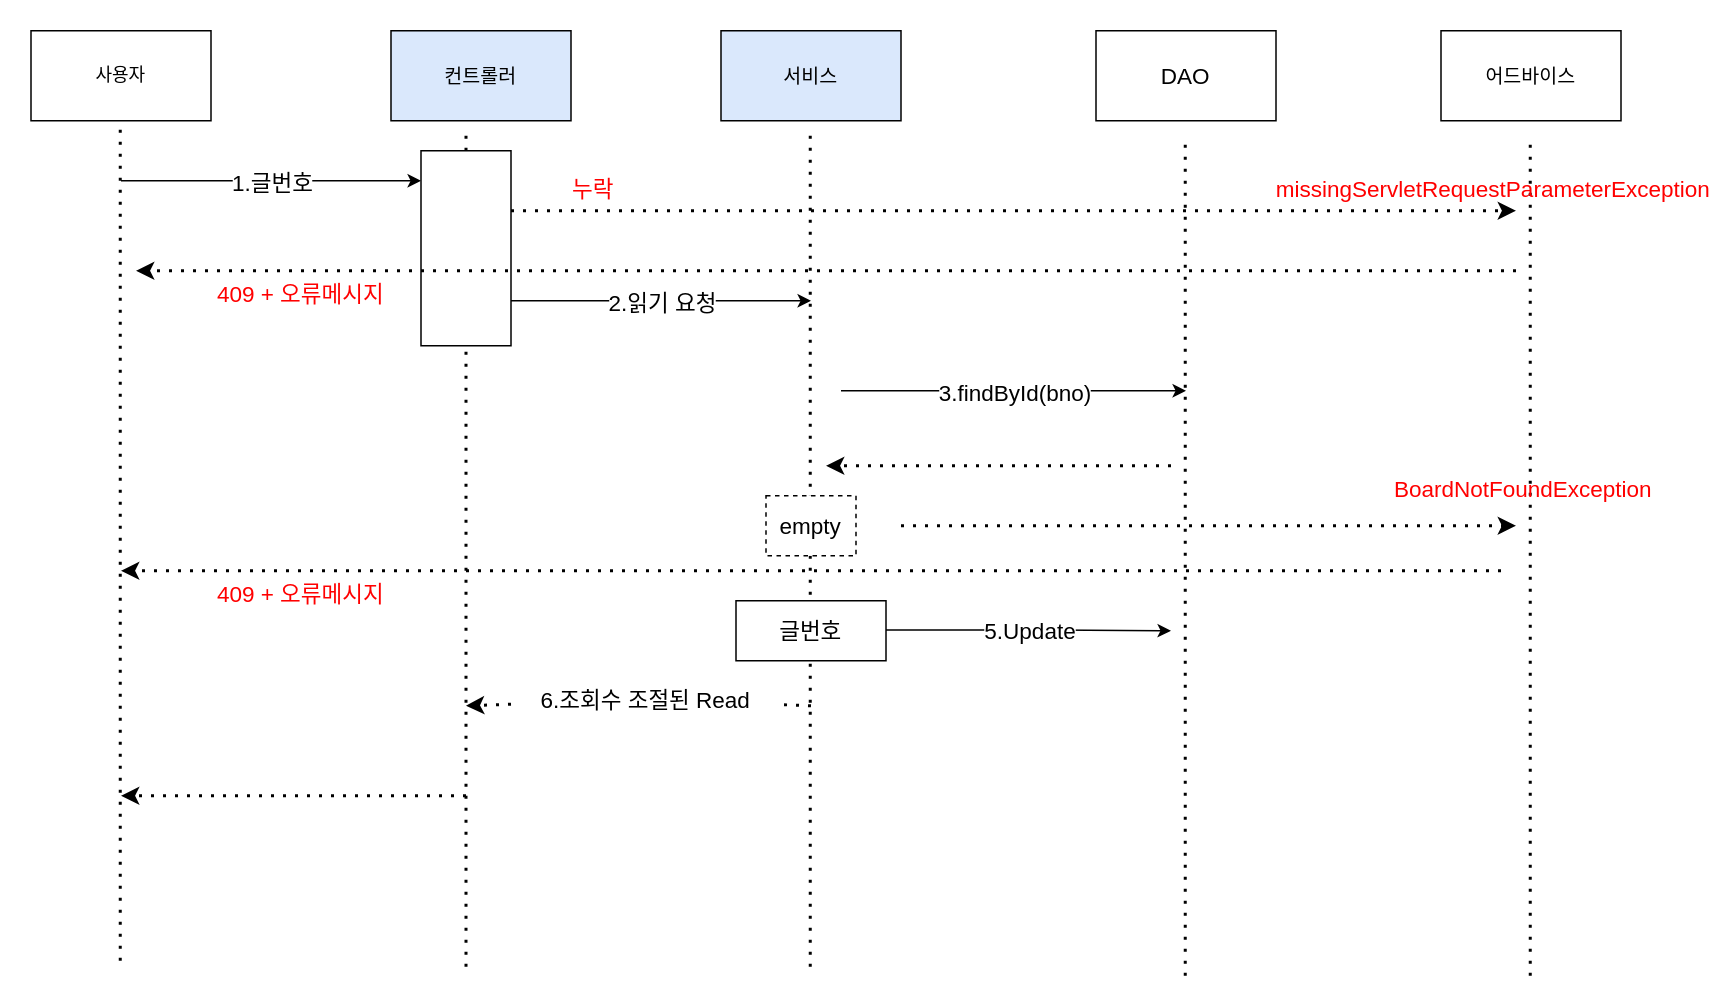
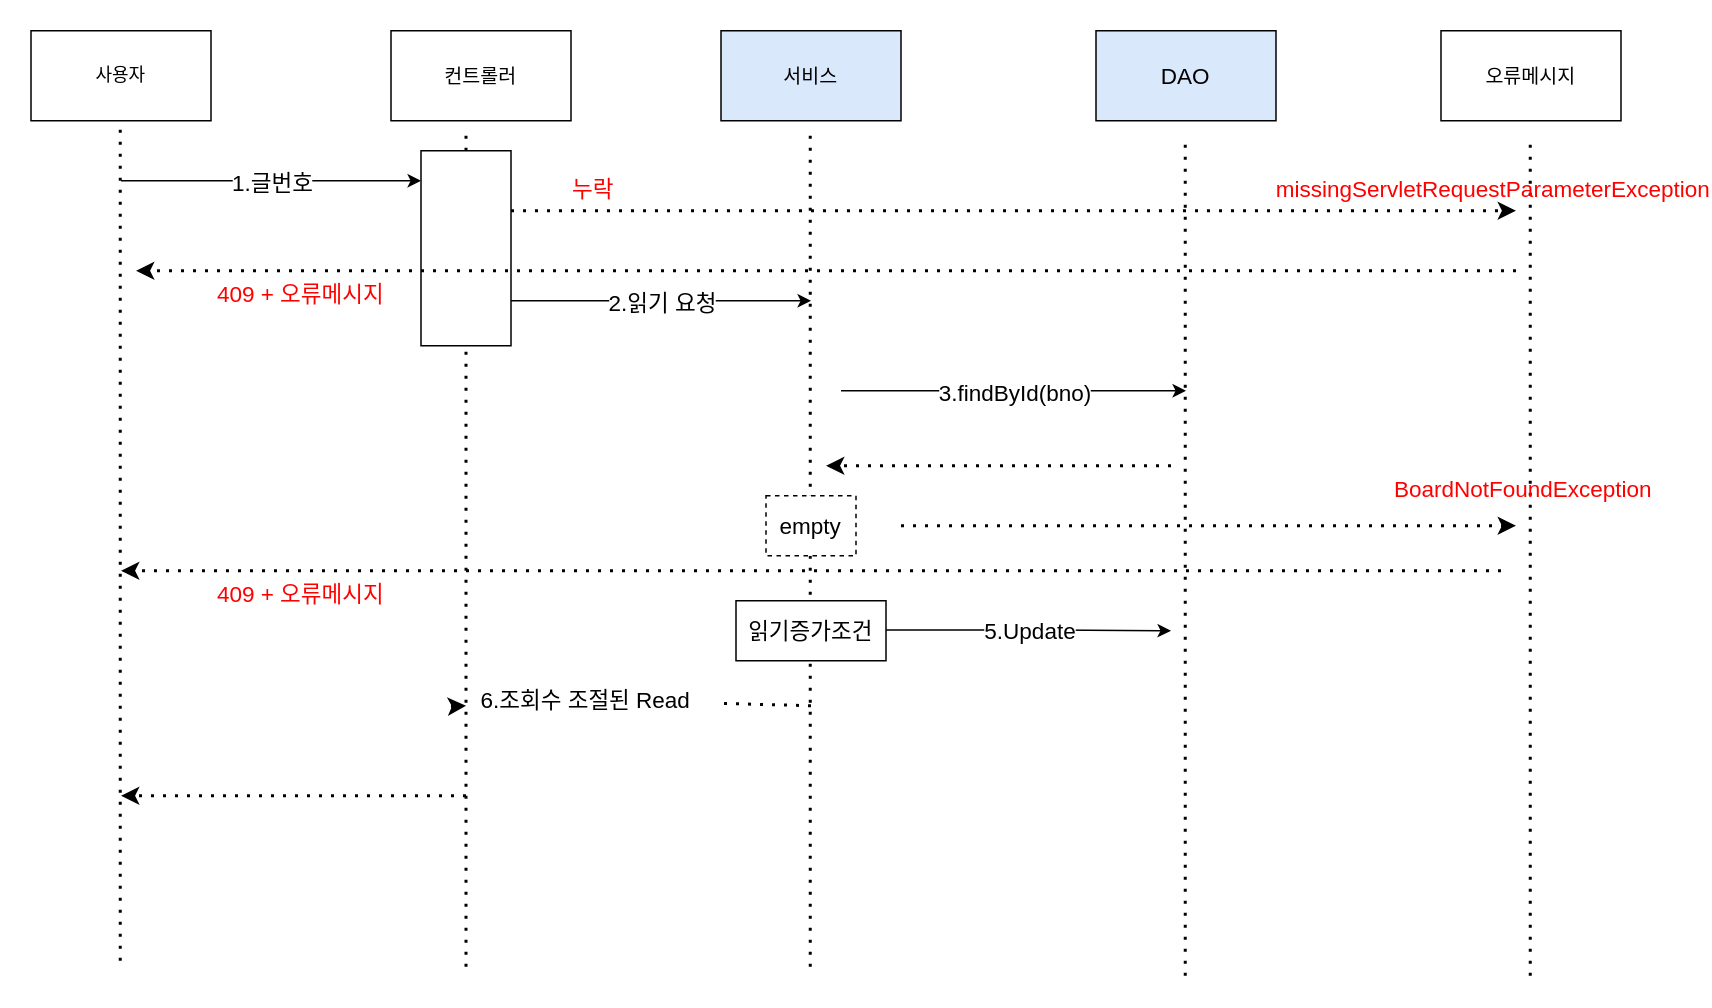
(481, 76) -> (481, 76)
(1186, 76) -> (1186, 76)
(1531, 76) -> (1531, 76)
(811, 631) -> (811, 631)
(646, 700) -> (586, 700)
